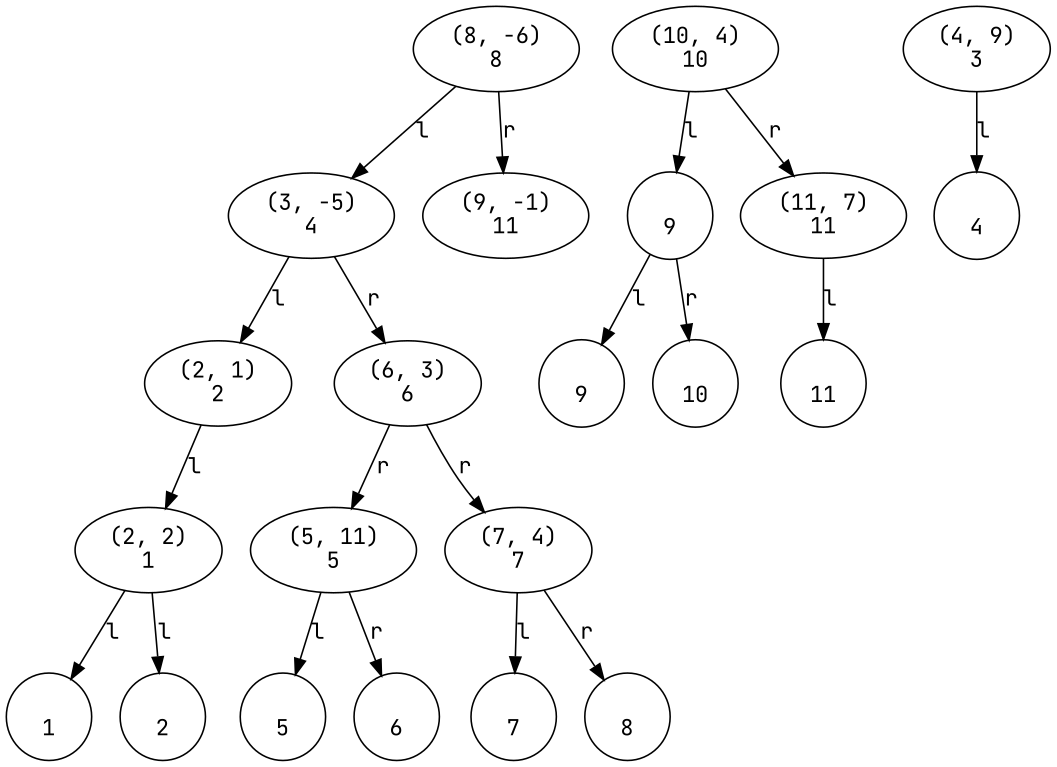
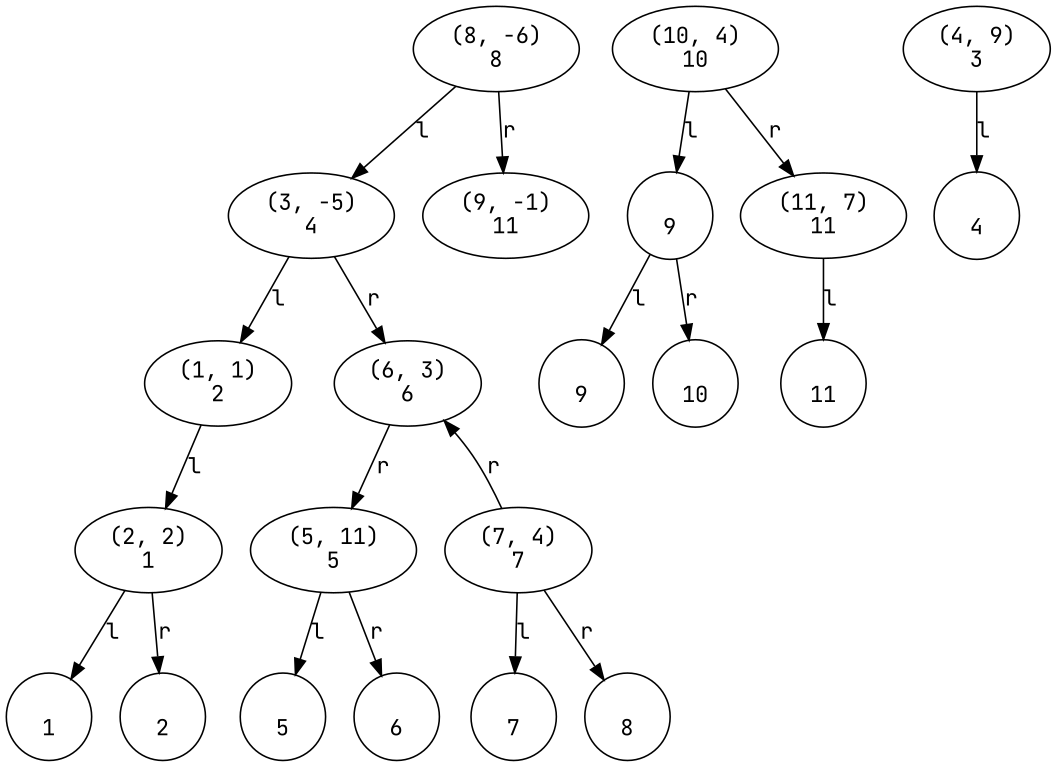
(218, 383) -> (218, 383)
(448, 463) -> (481, 469)
(165, 633) -> (165, 633)
